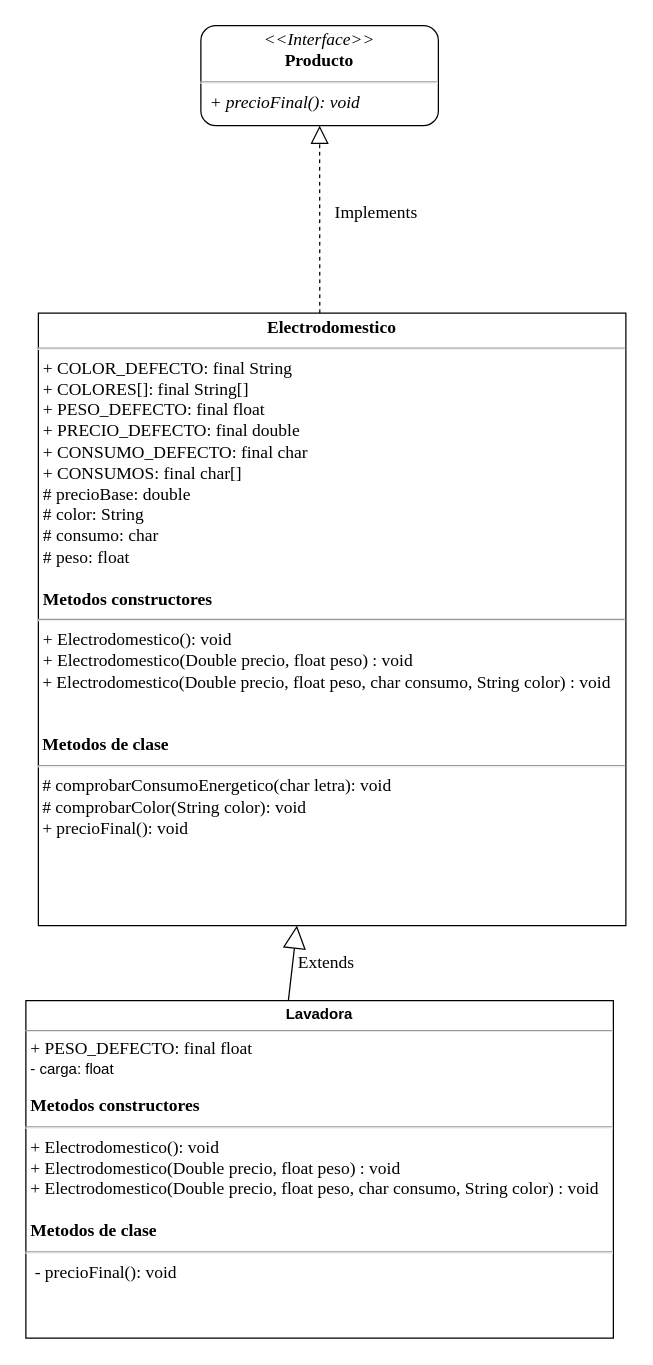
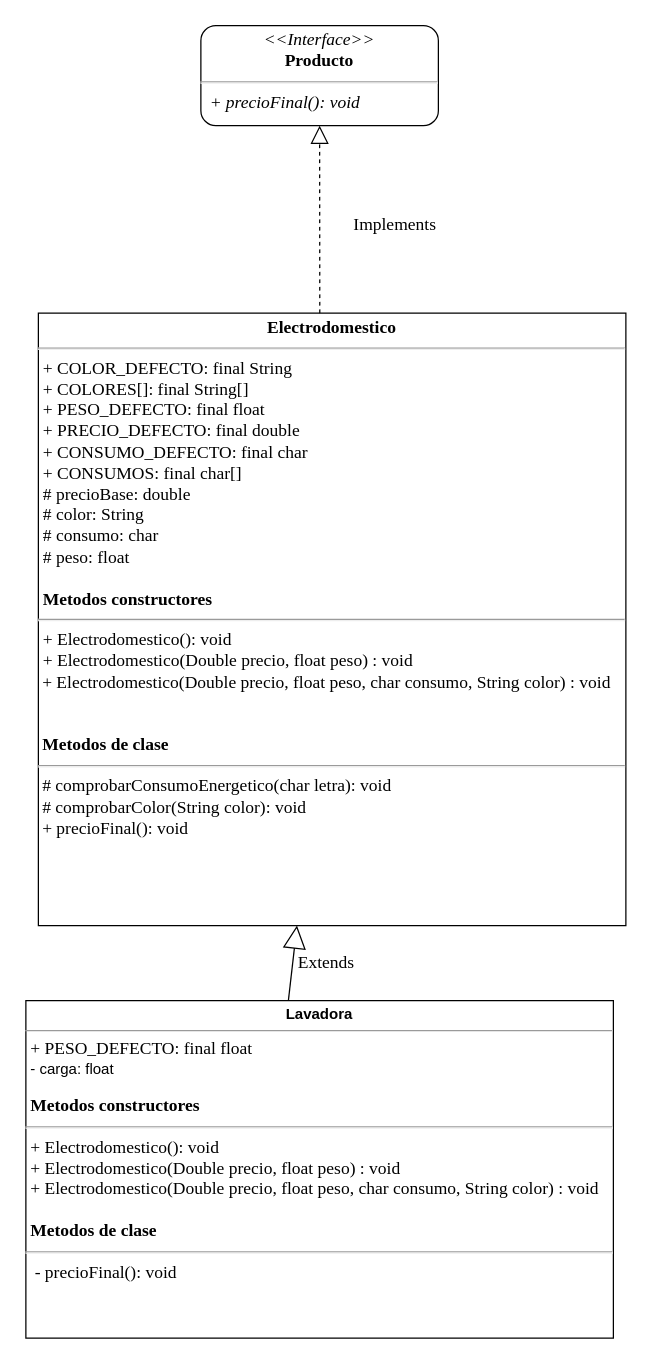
(376, 213) -> (394, 226)
